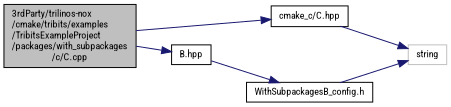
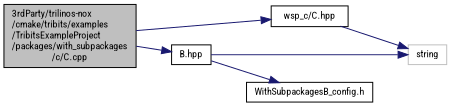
(310, 16) -> (310, 16)
(369, 73) -> (304, 55)
